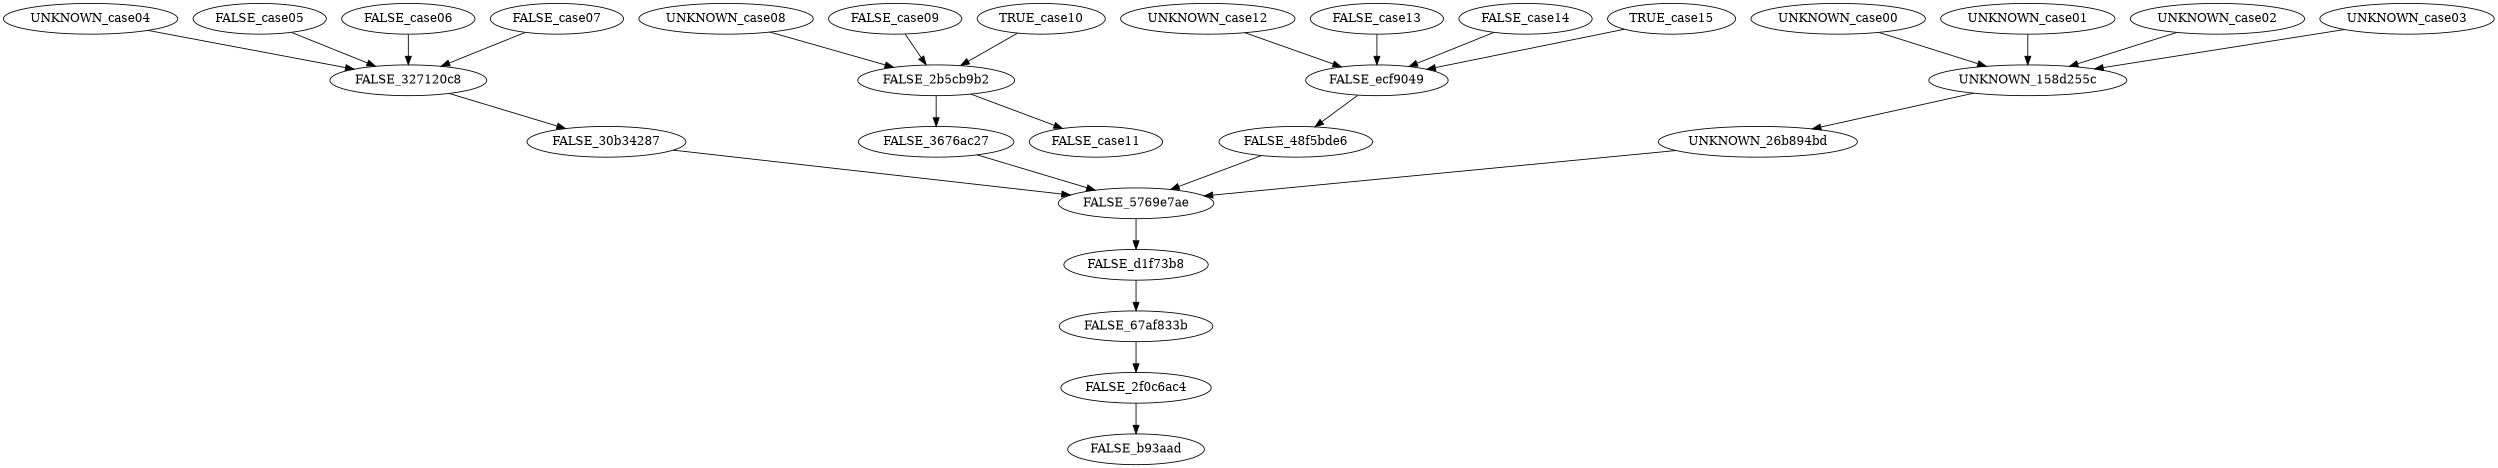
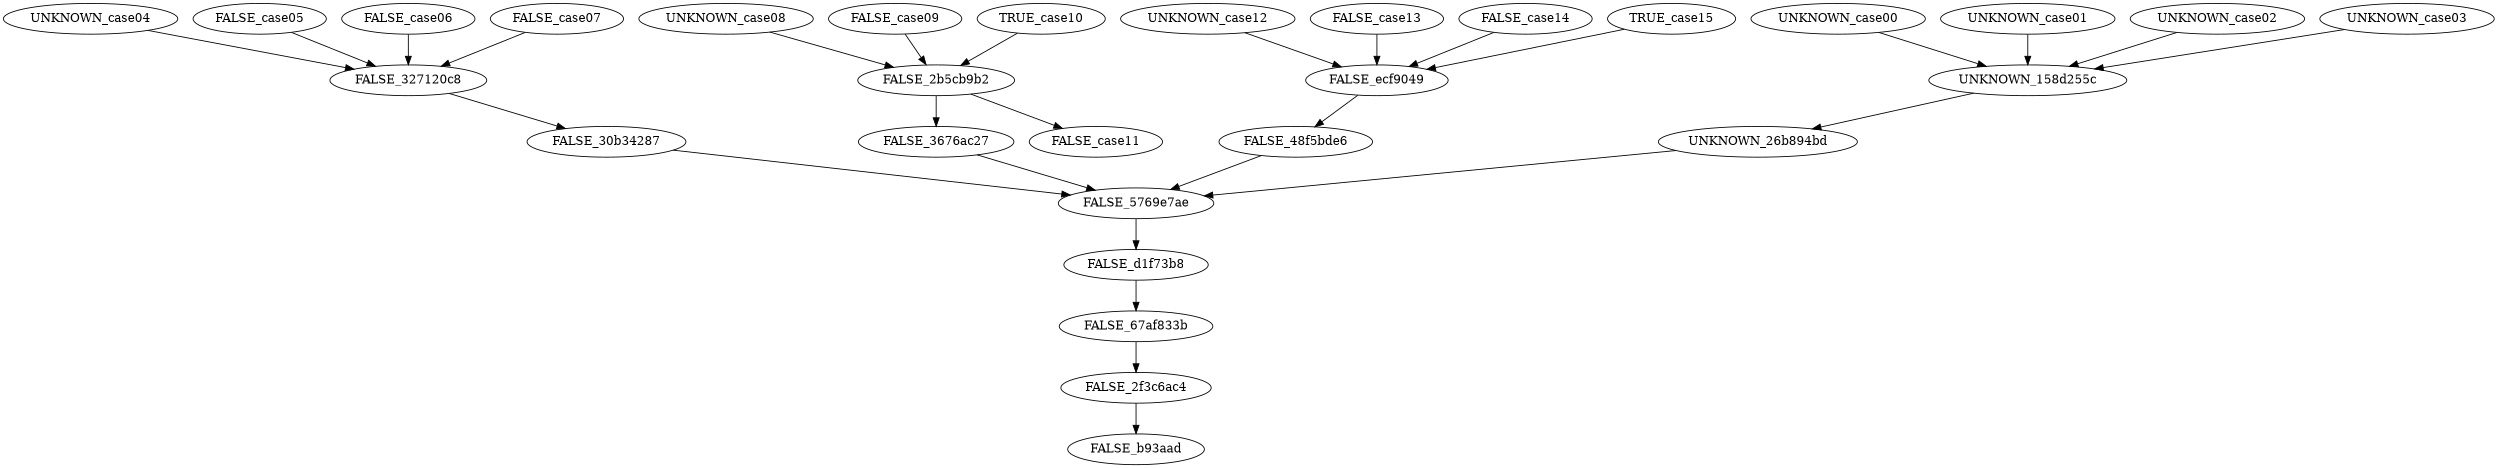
(1136, 388) -> (1136, 388)
